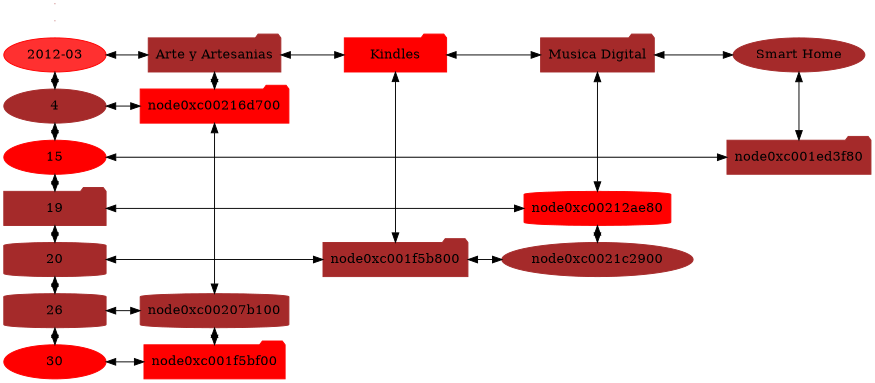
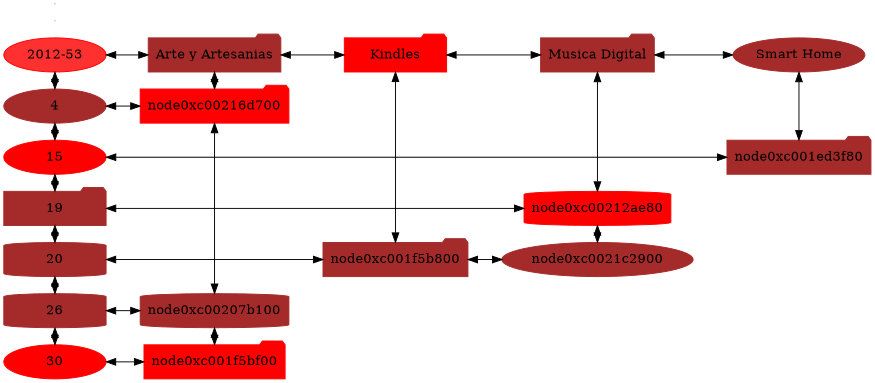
(55, 55) -> (55, 55)
